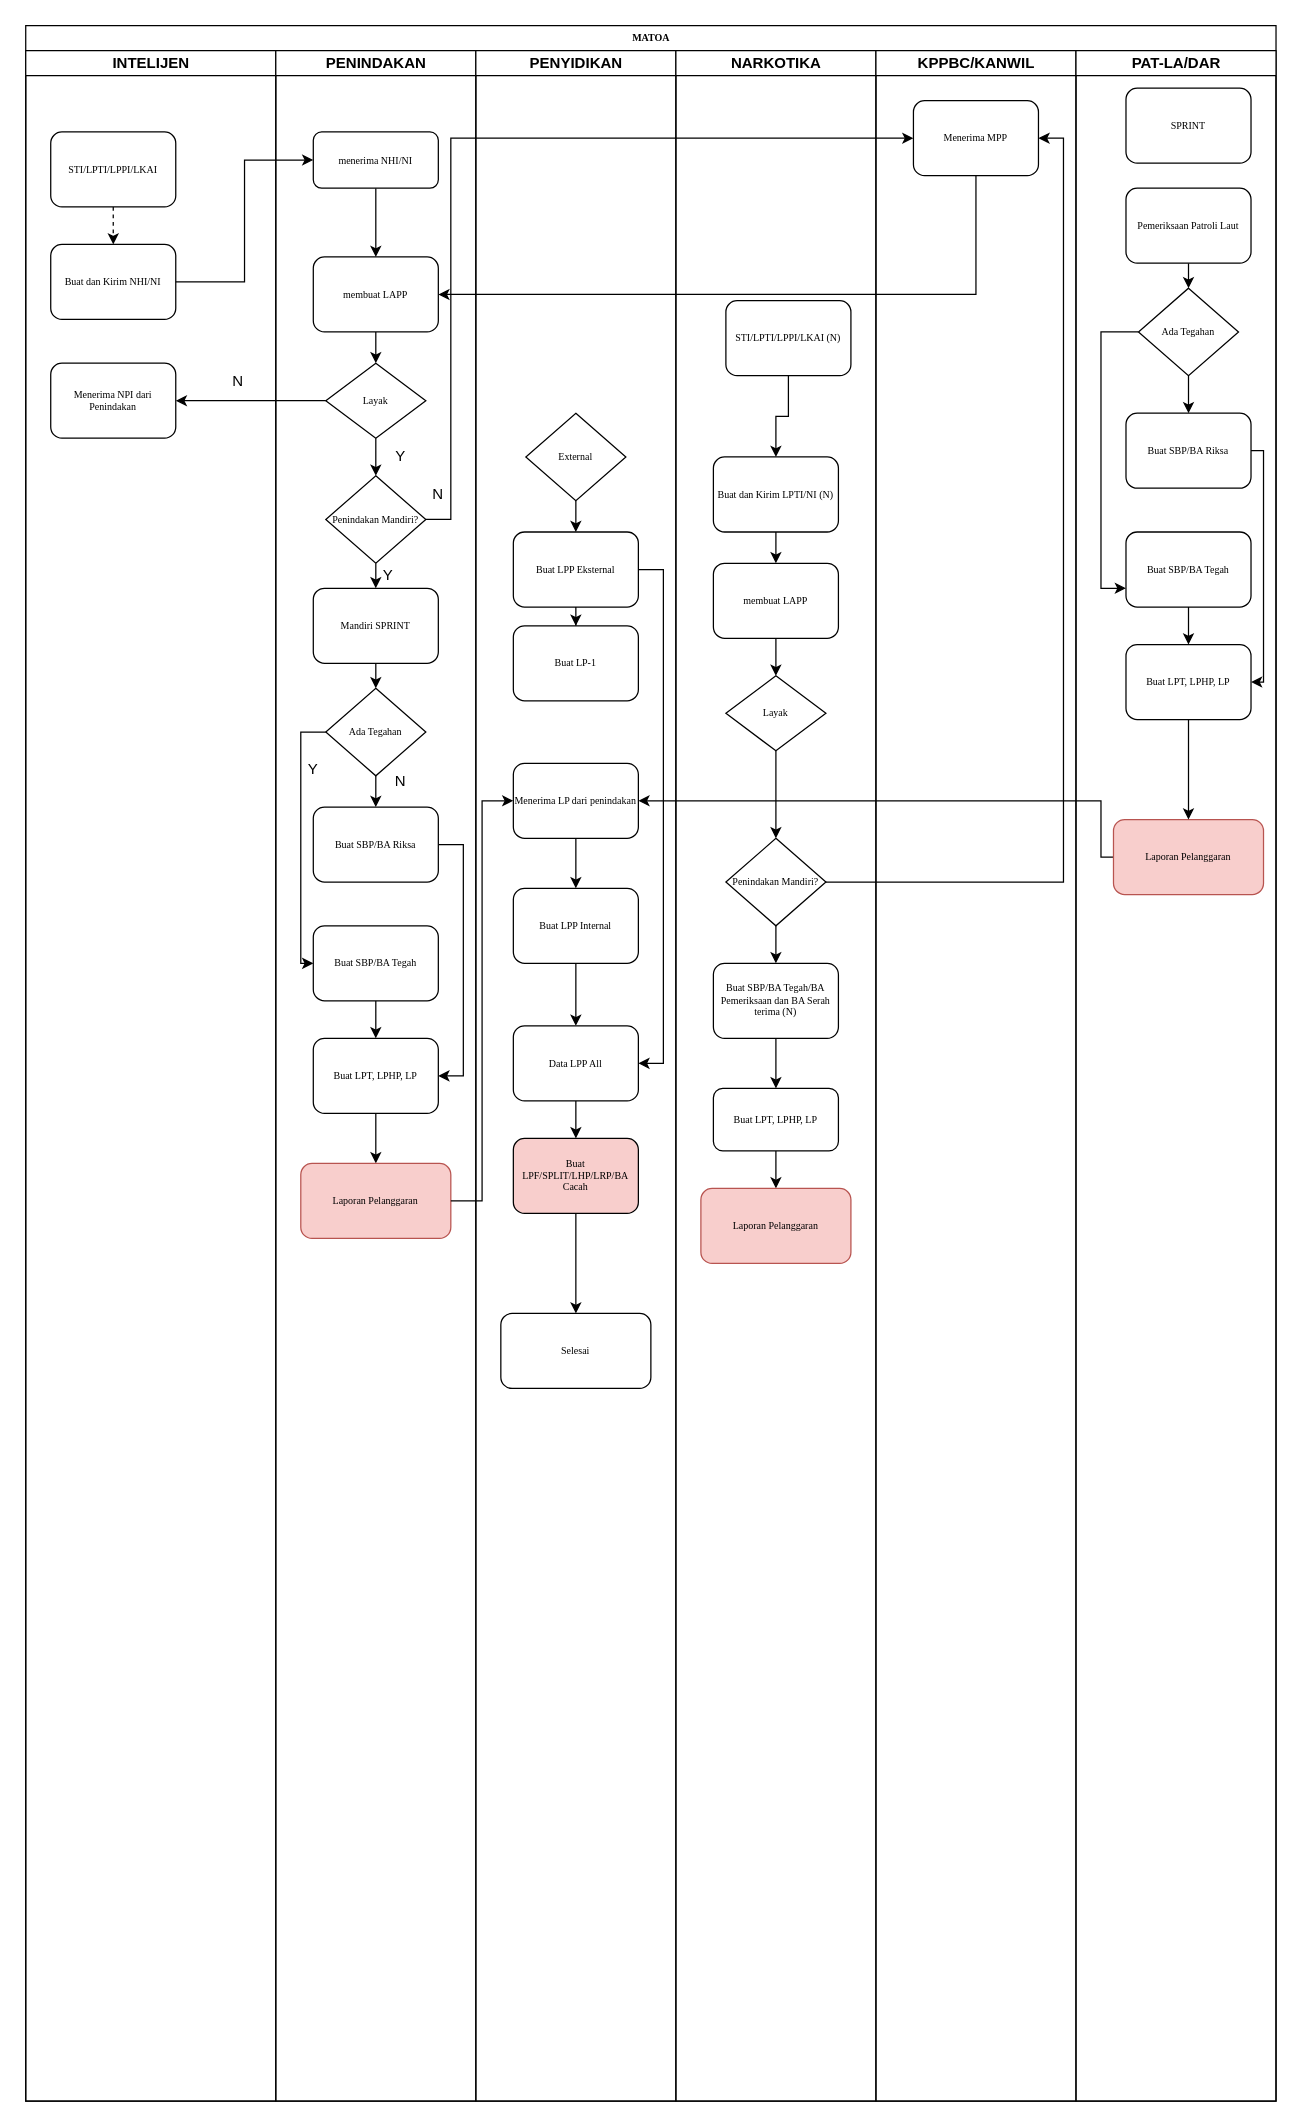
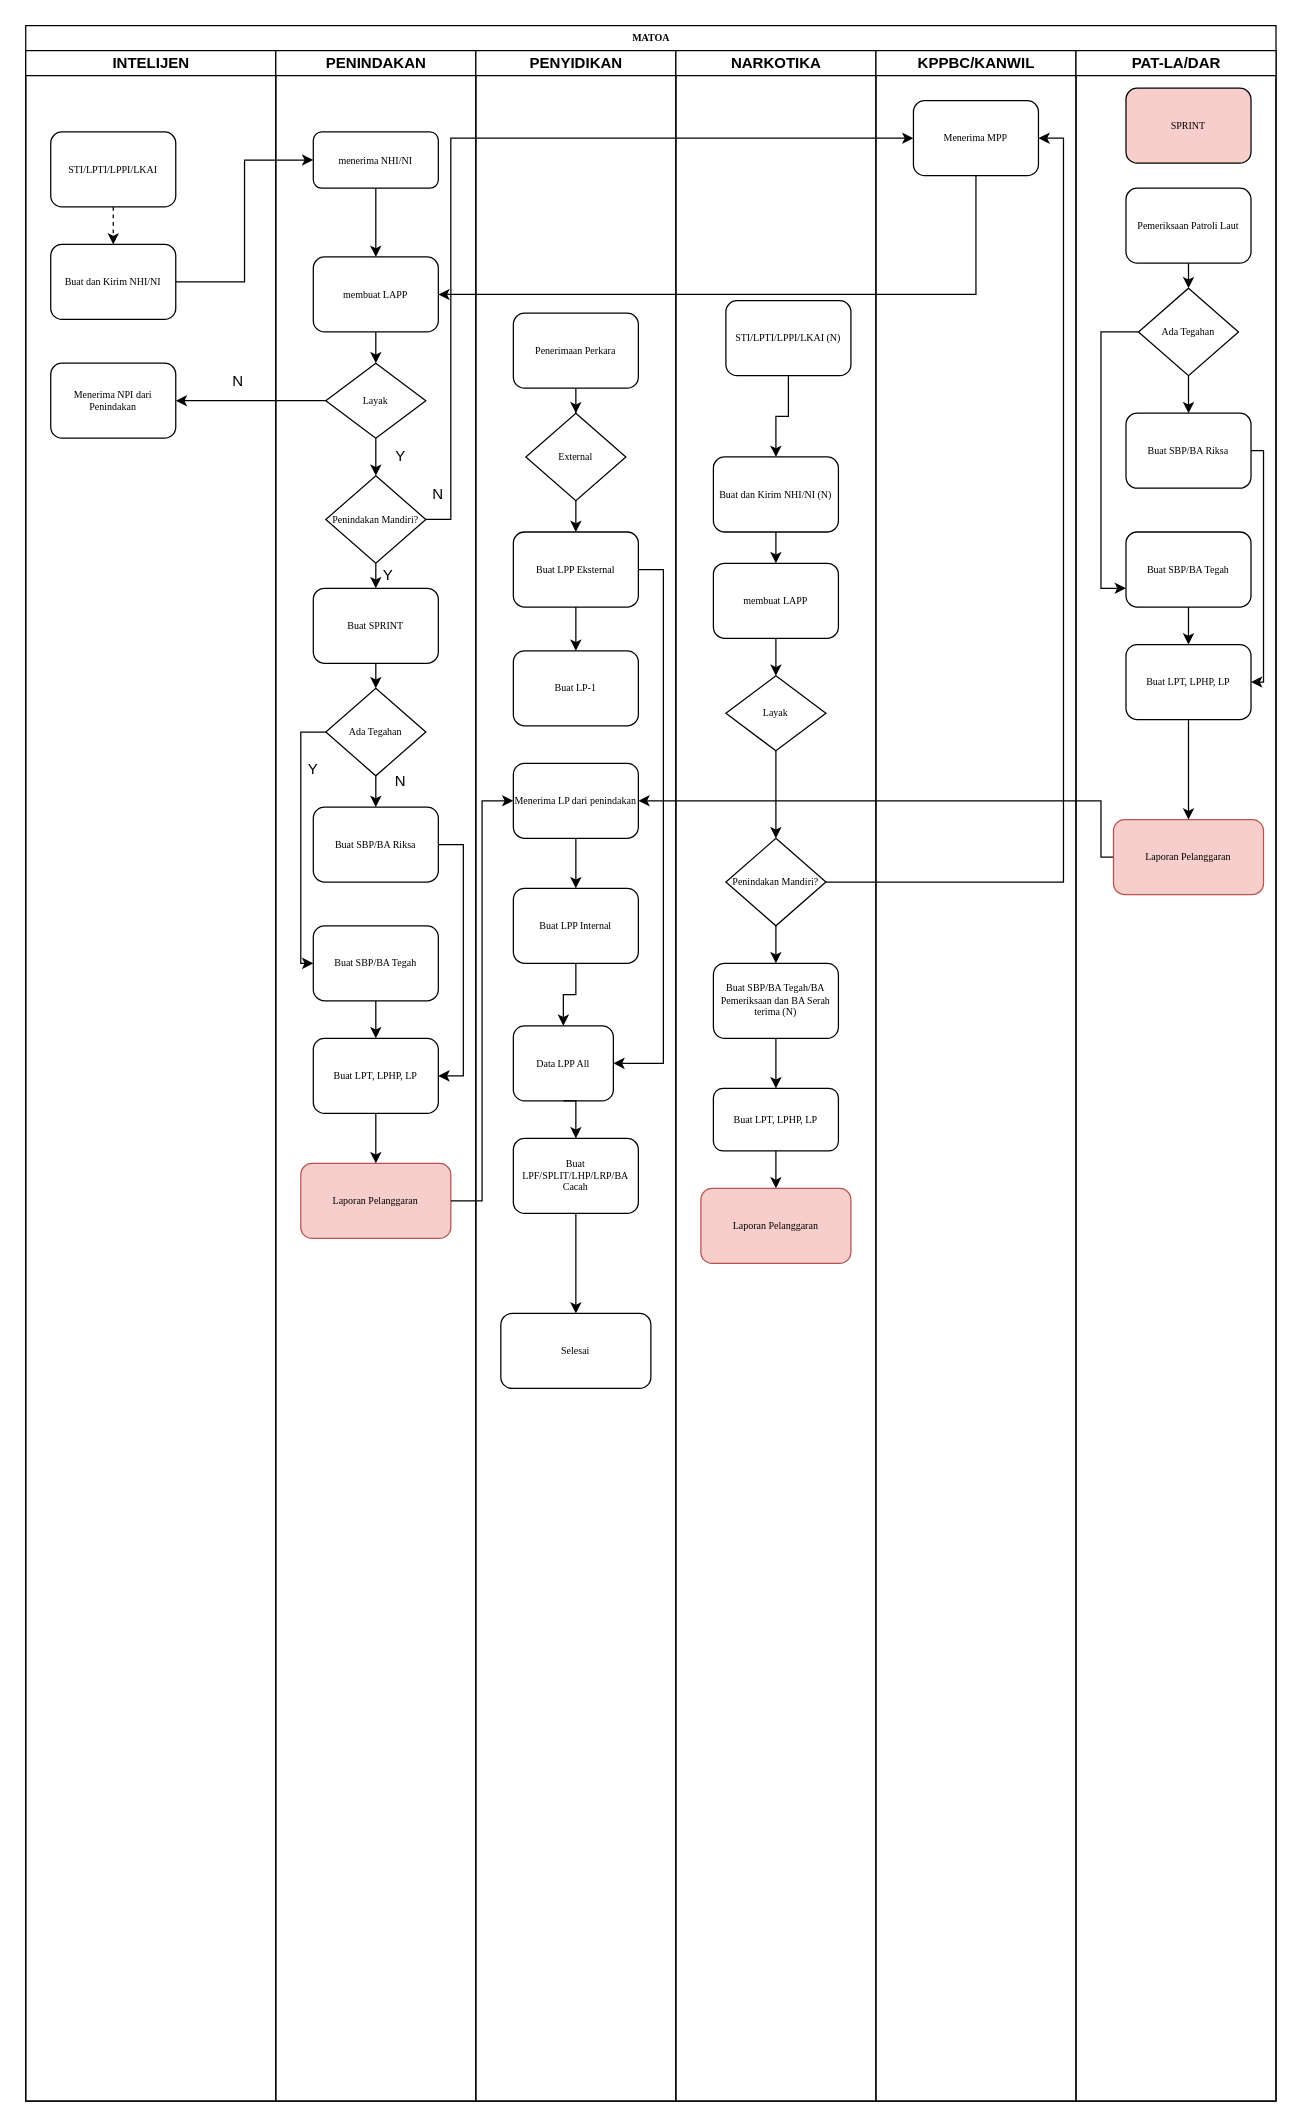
(1188, 126) -> (1188, 126)
none -> (576, 351)
none -> (576, 405)
(776, 494) -> (776, 494)
(376, 626) -> (376, 626)
(576, 663) -> (576, 688)
(576, 1063) -> (563, 1063)
(576, 1176) -> (576, 1176)
